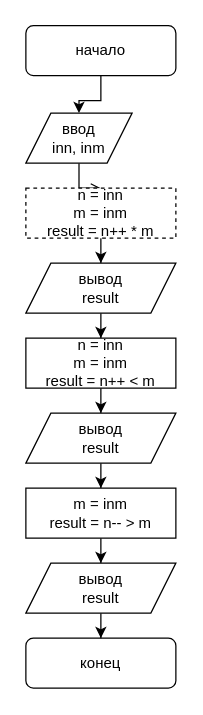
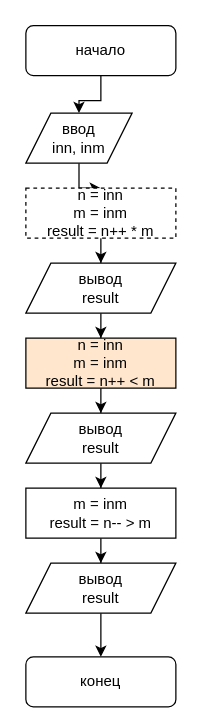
(92, 188) -> (91, 188)
(101, 363) -> (101, 363)
(101, 663) -> (101, 682)
